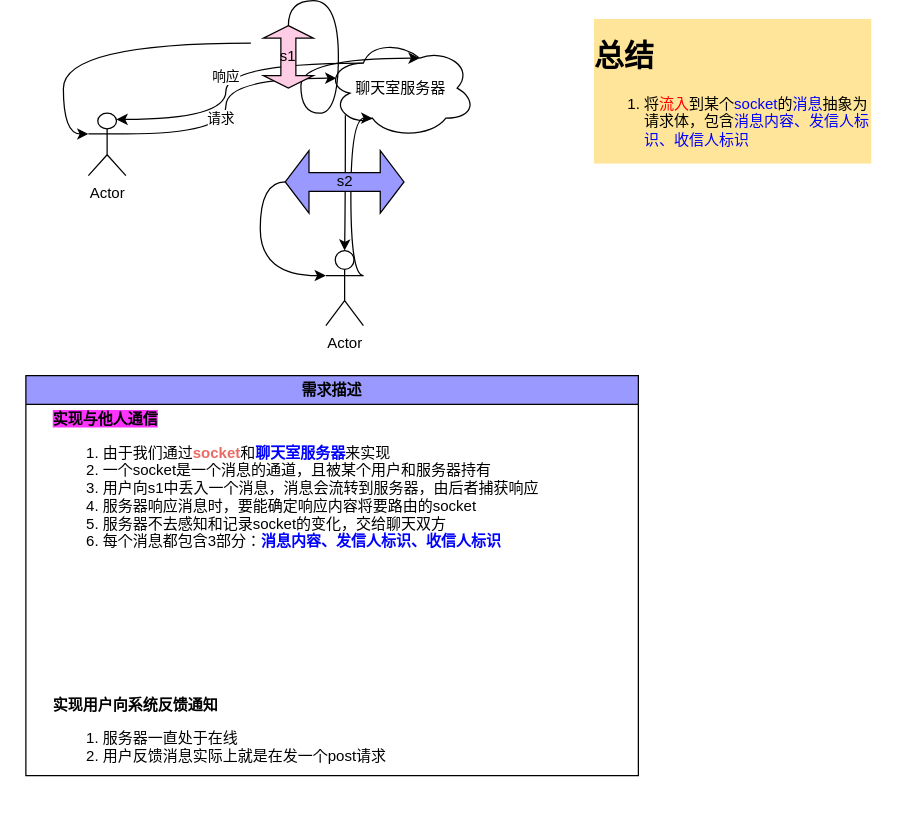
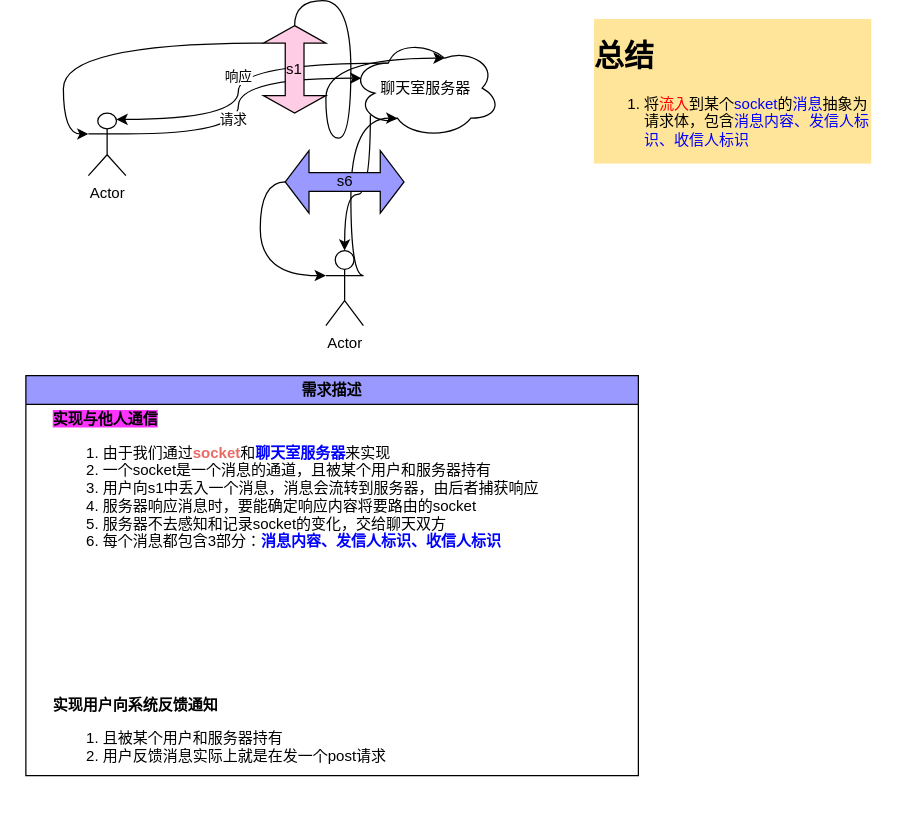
(288, 57) -> (294, 69)
(401, 88) -> (426, 88)
(345, 182) -> (345, 182)
(197, 738) -> (197, 738)
